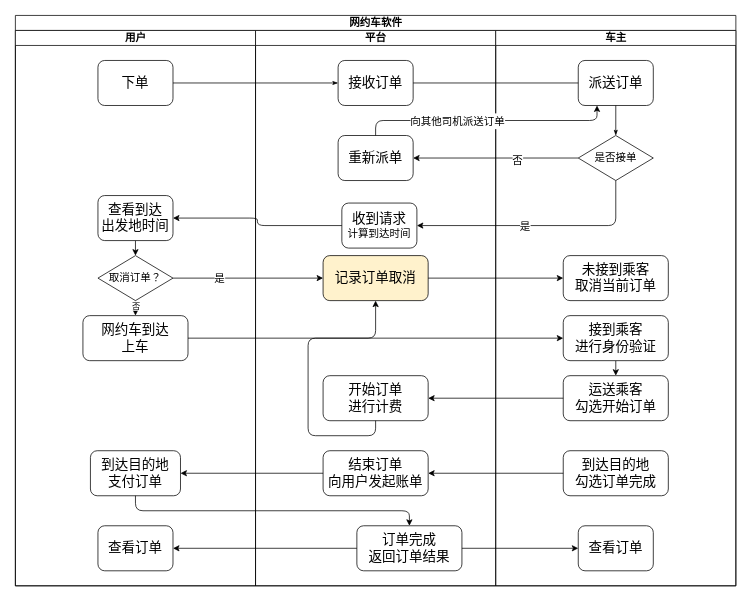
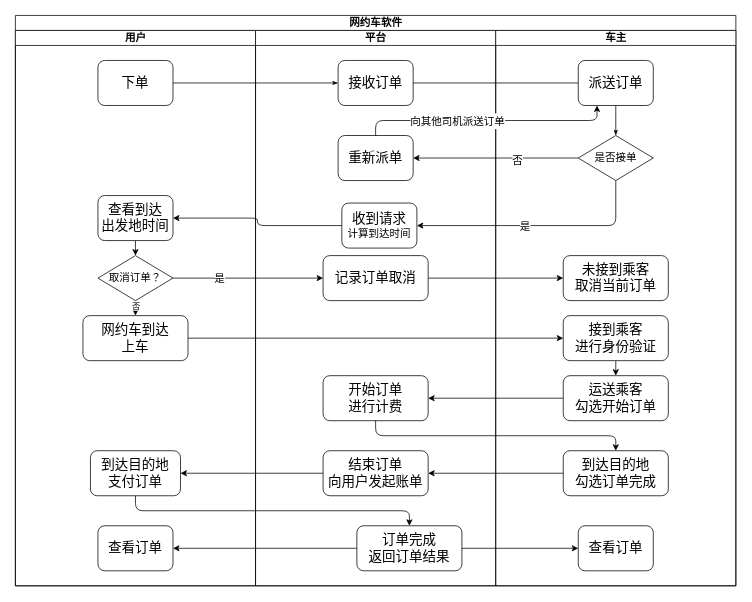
(375, 278) -> (375, 278)
(341, 435) -> (499, 435)
